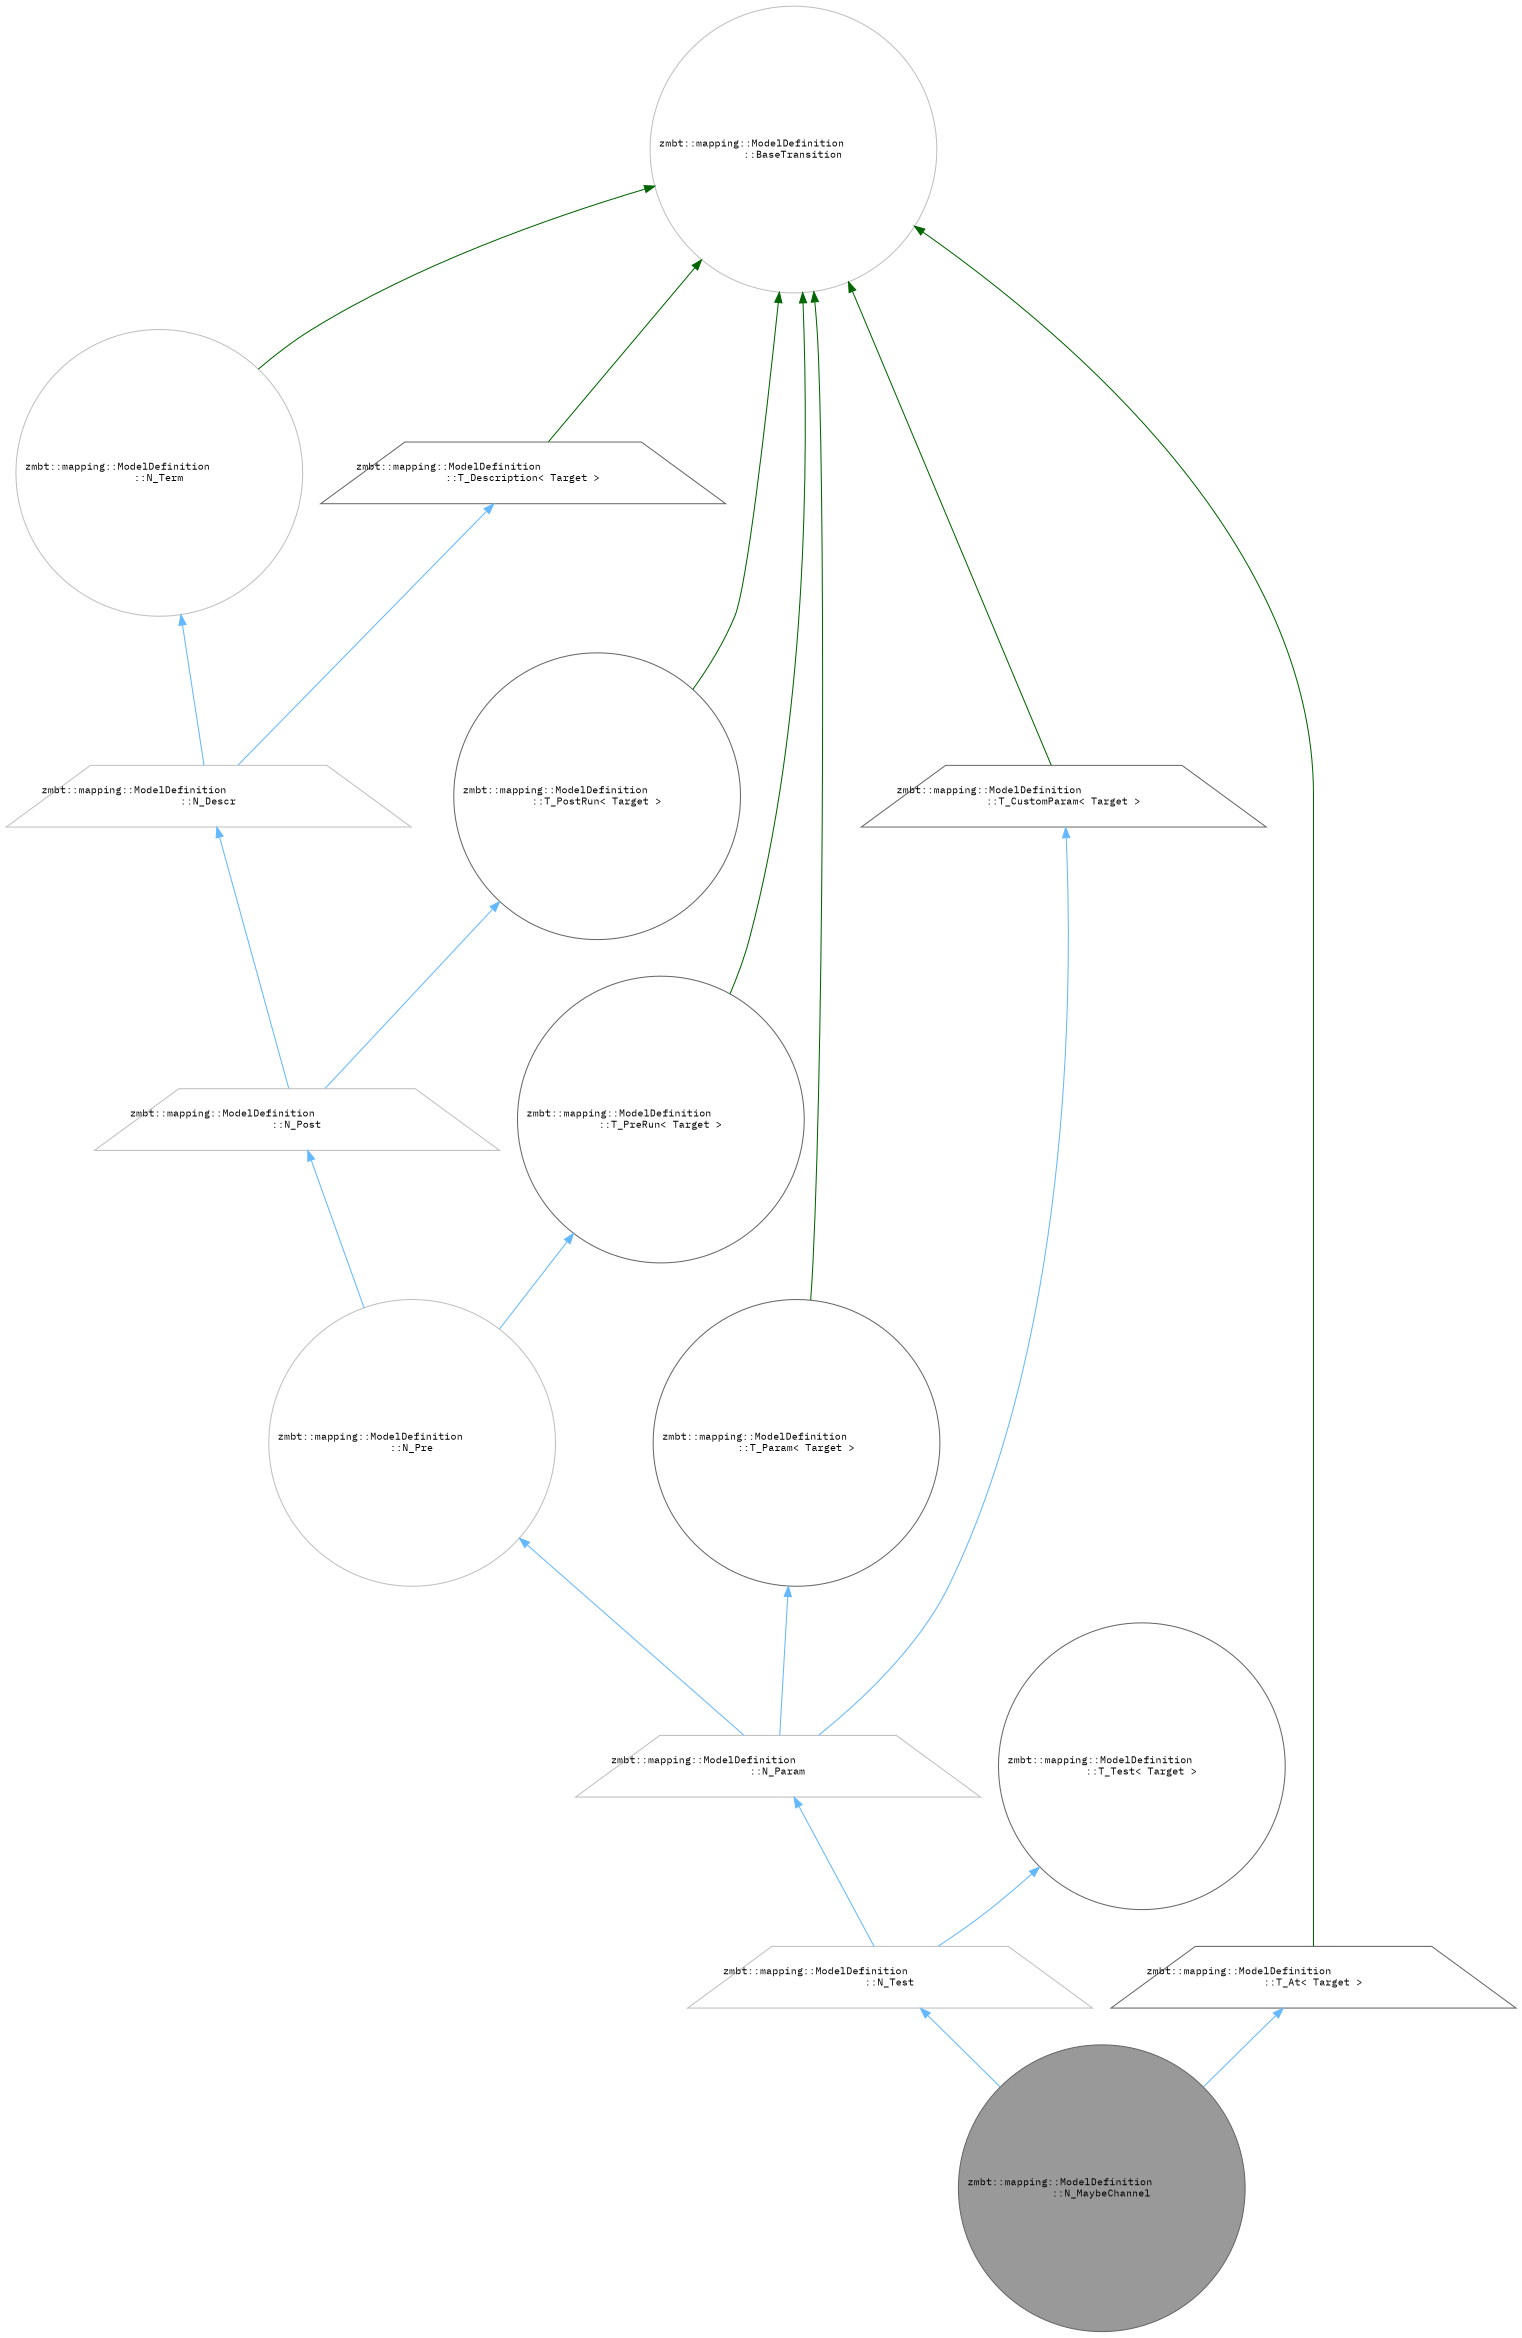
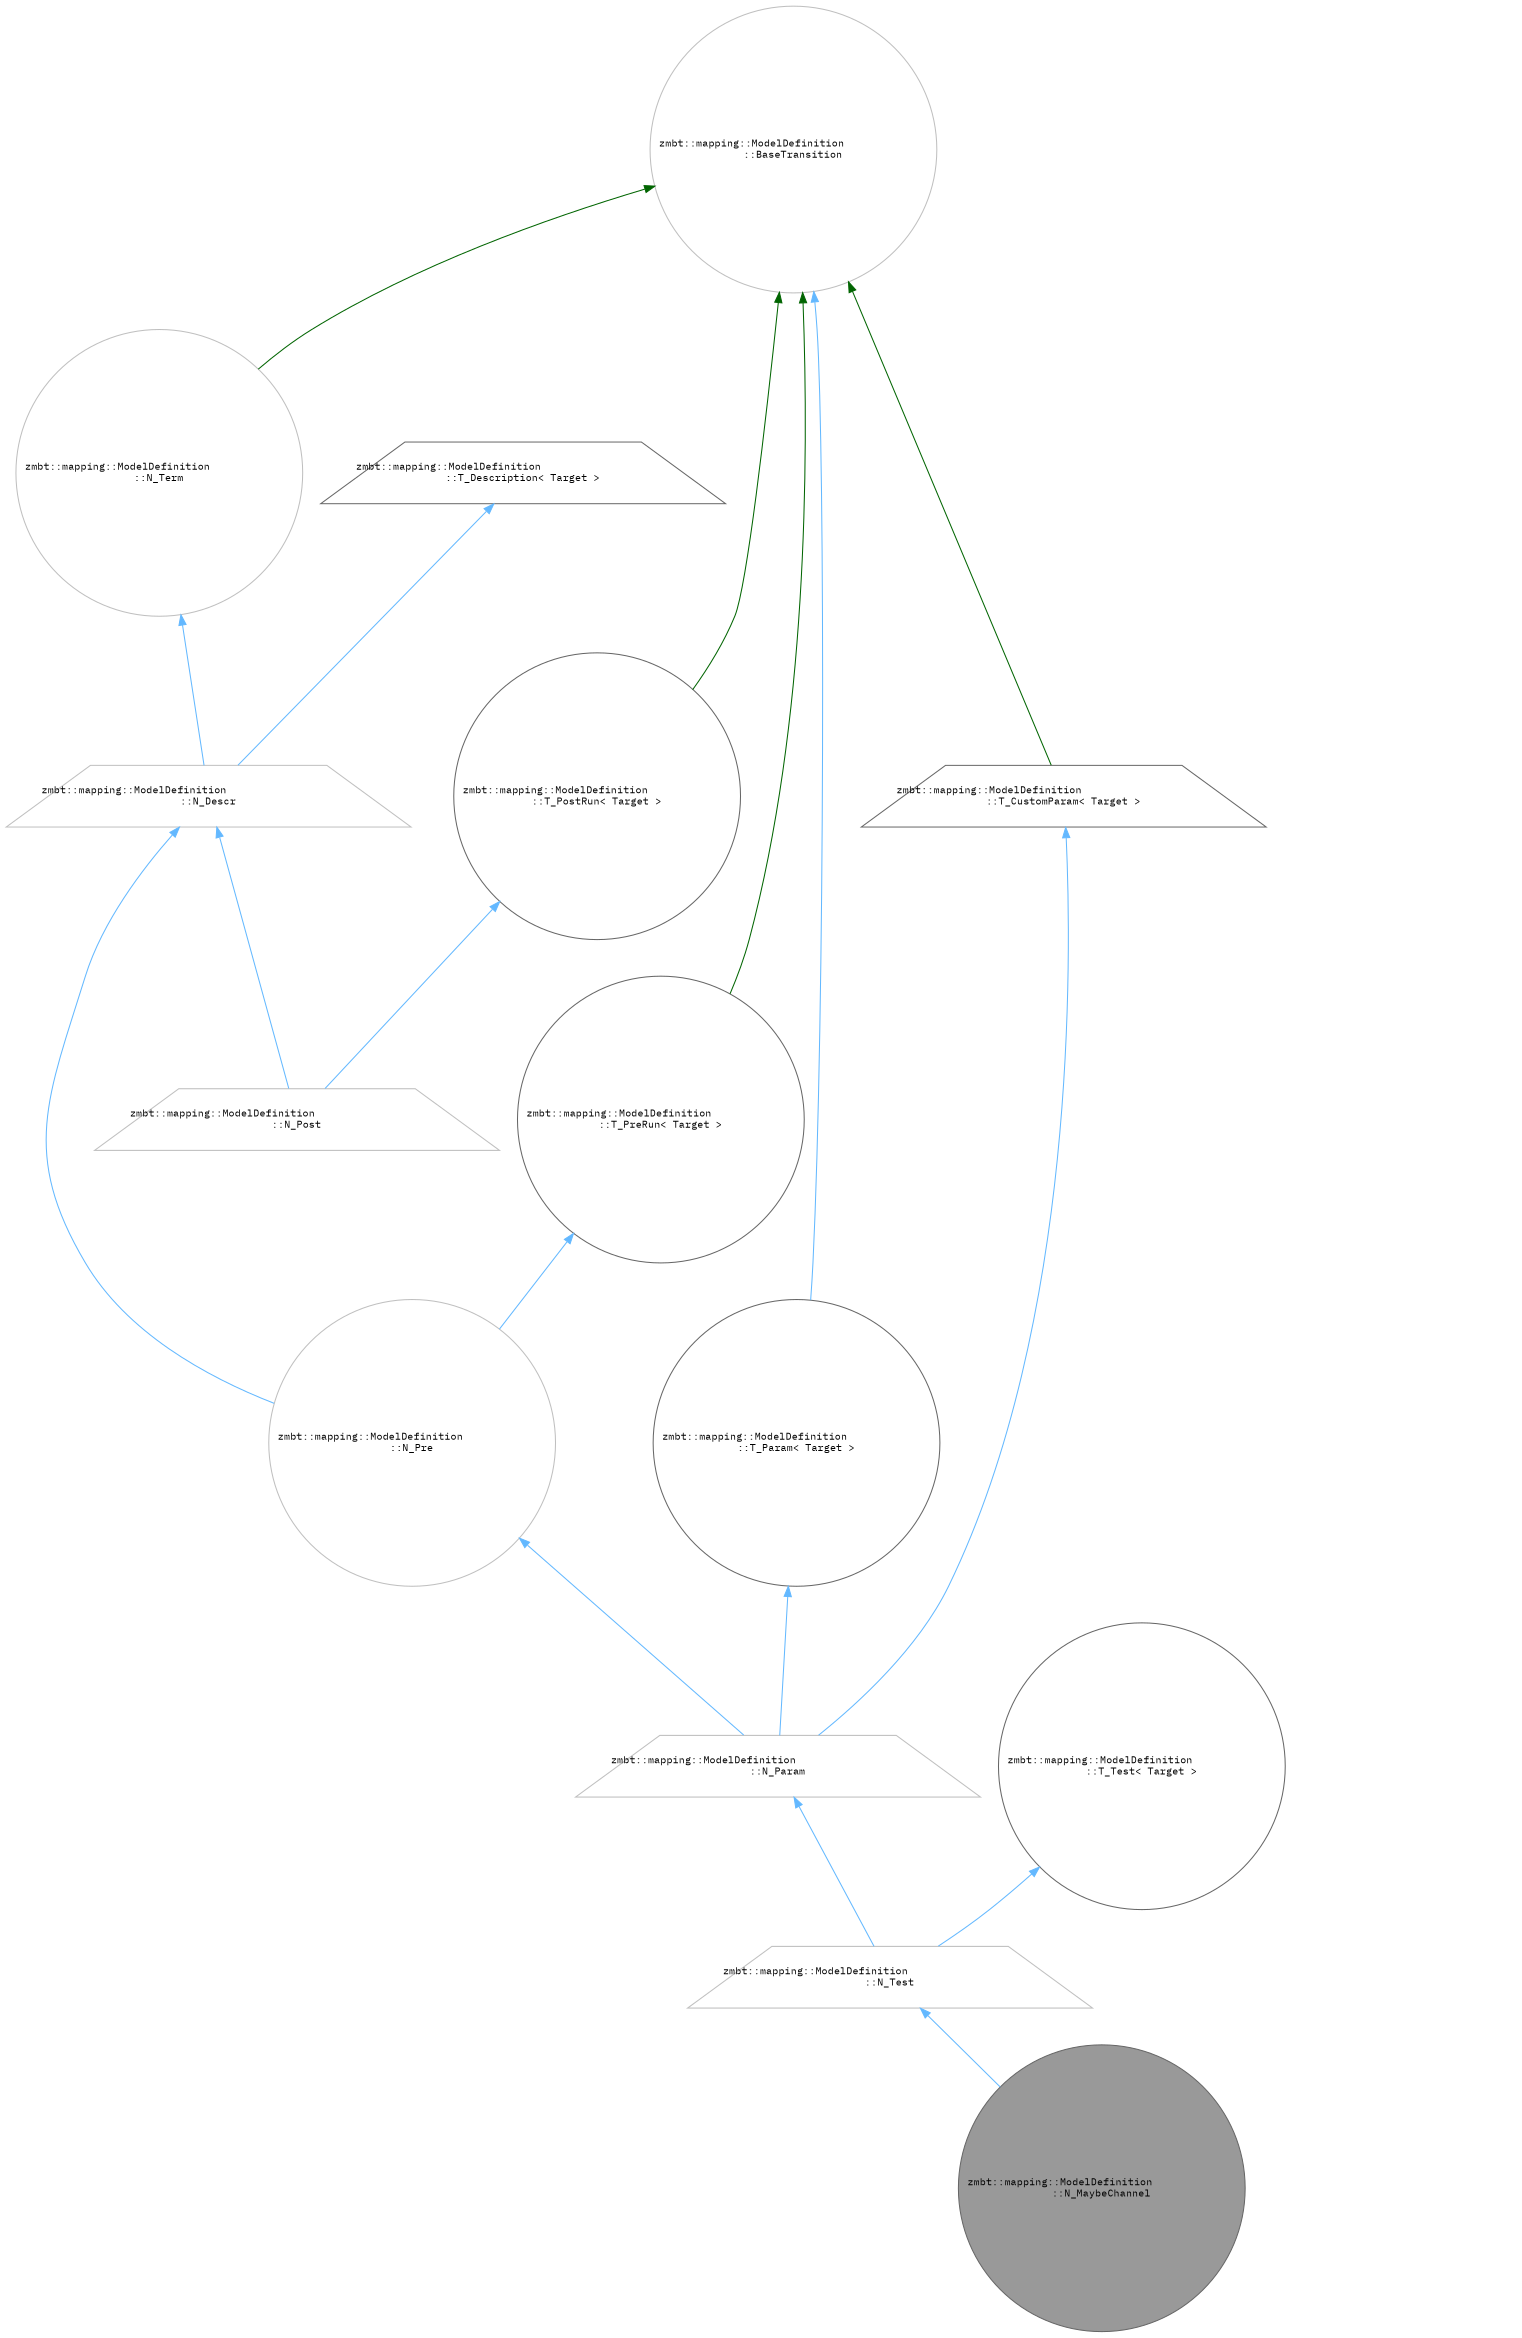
(622, 355) -> none
(822, 801) -> (822, 801)
(338, 1234) -> (47, 1157)
(1313, 1977) -> none
